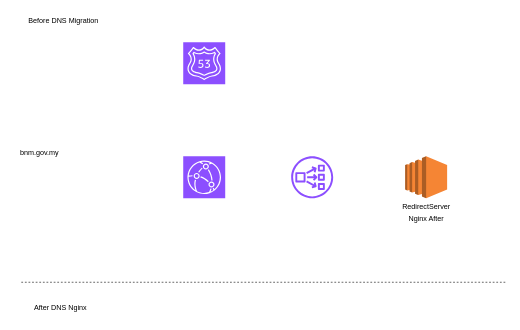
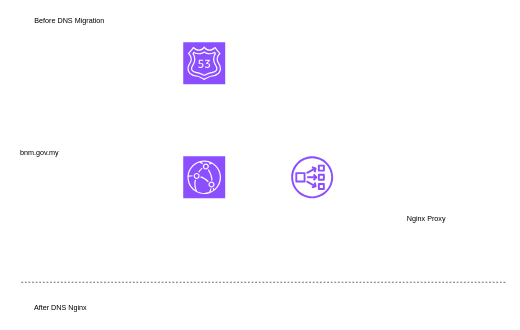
(63, 21) -> (69, 21)
(426, 177) -> none
(427, 219) -> (427, 219)
